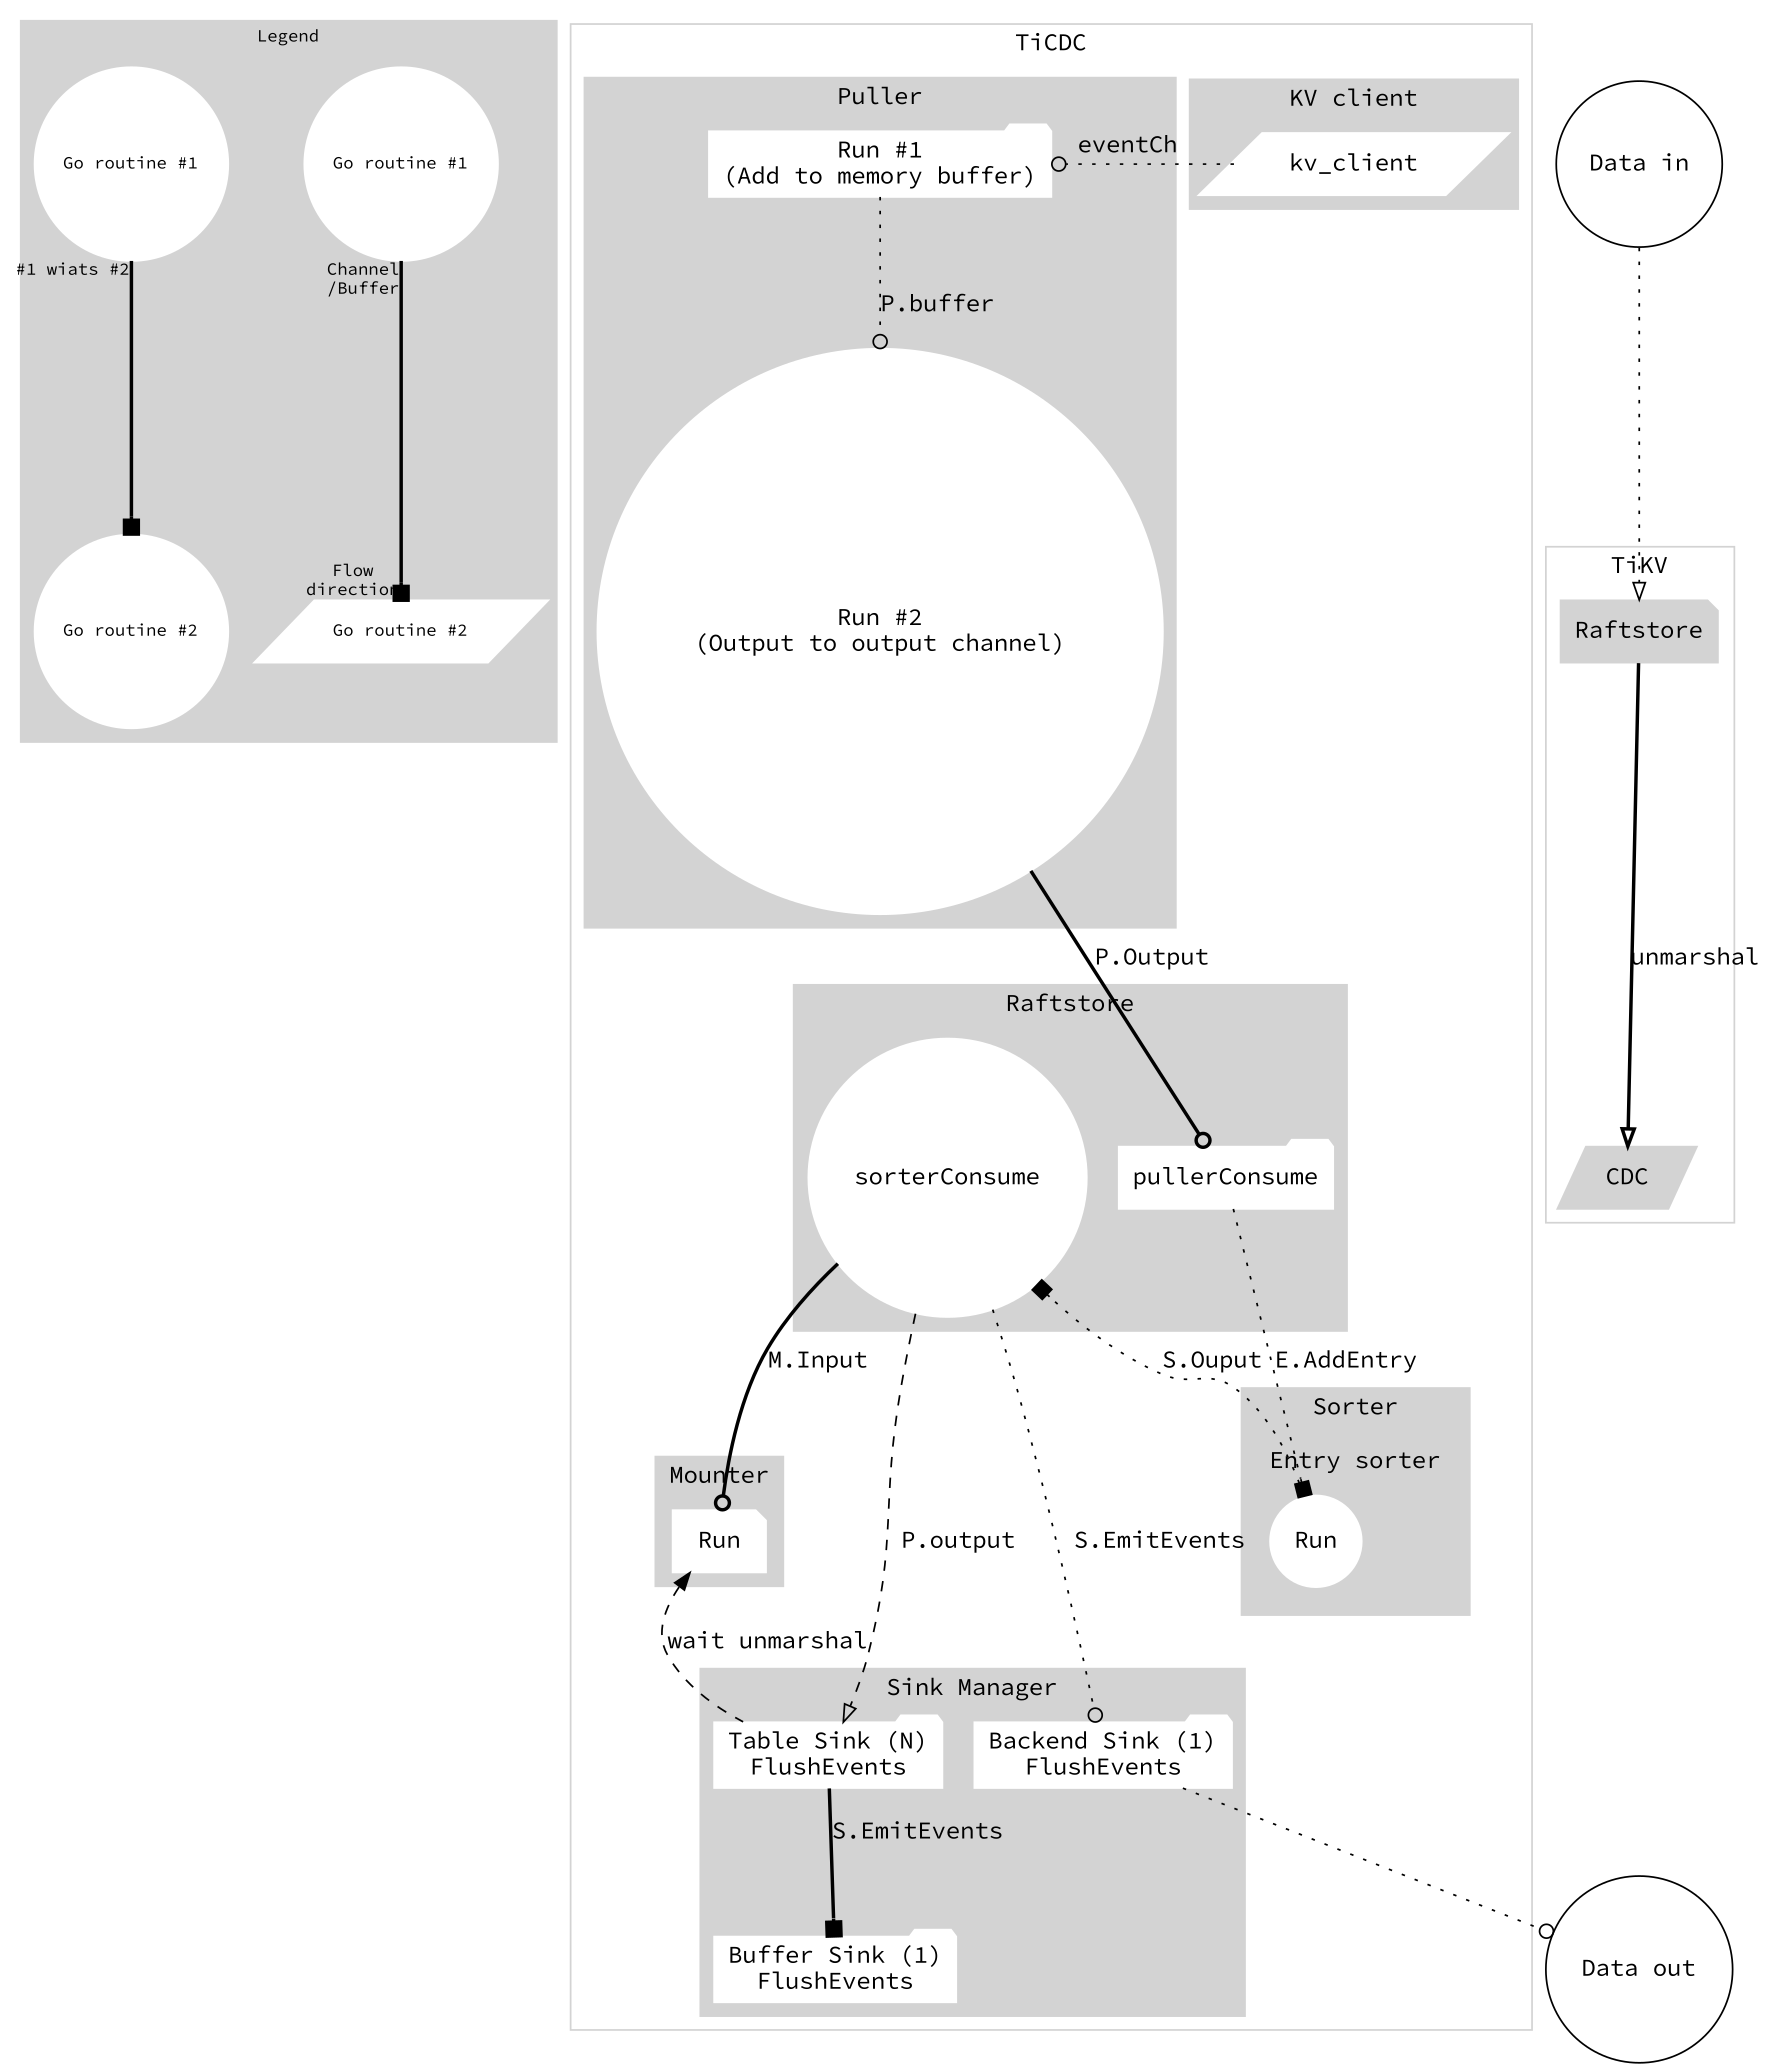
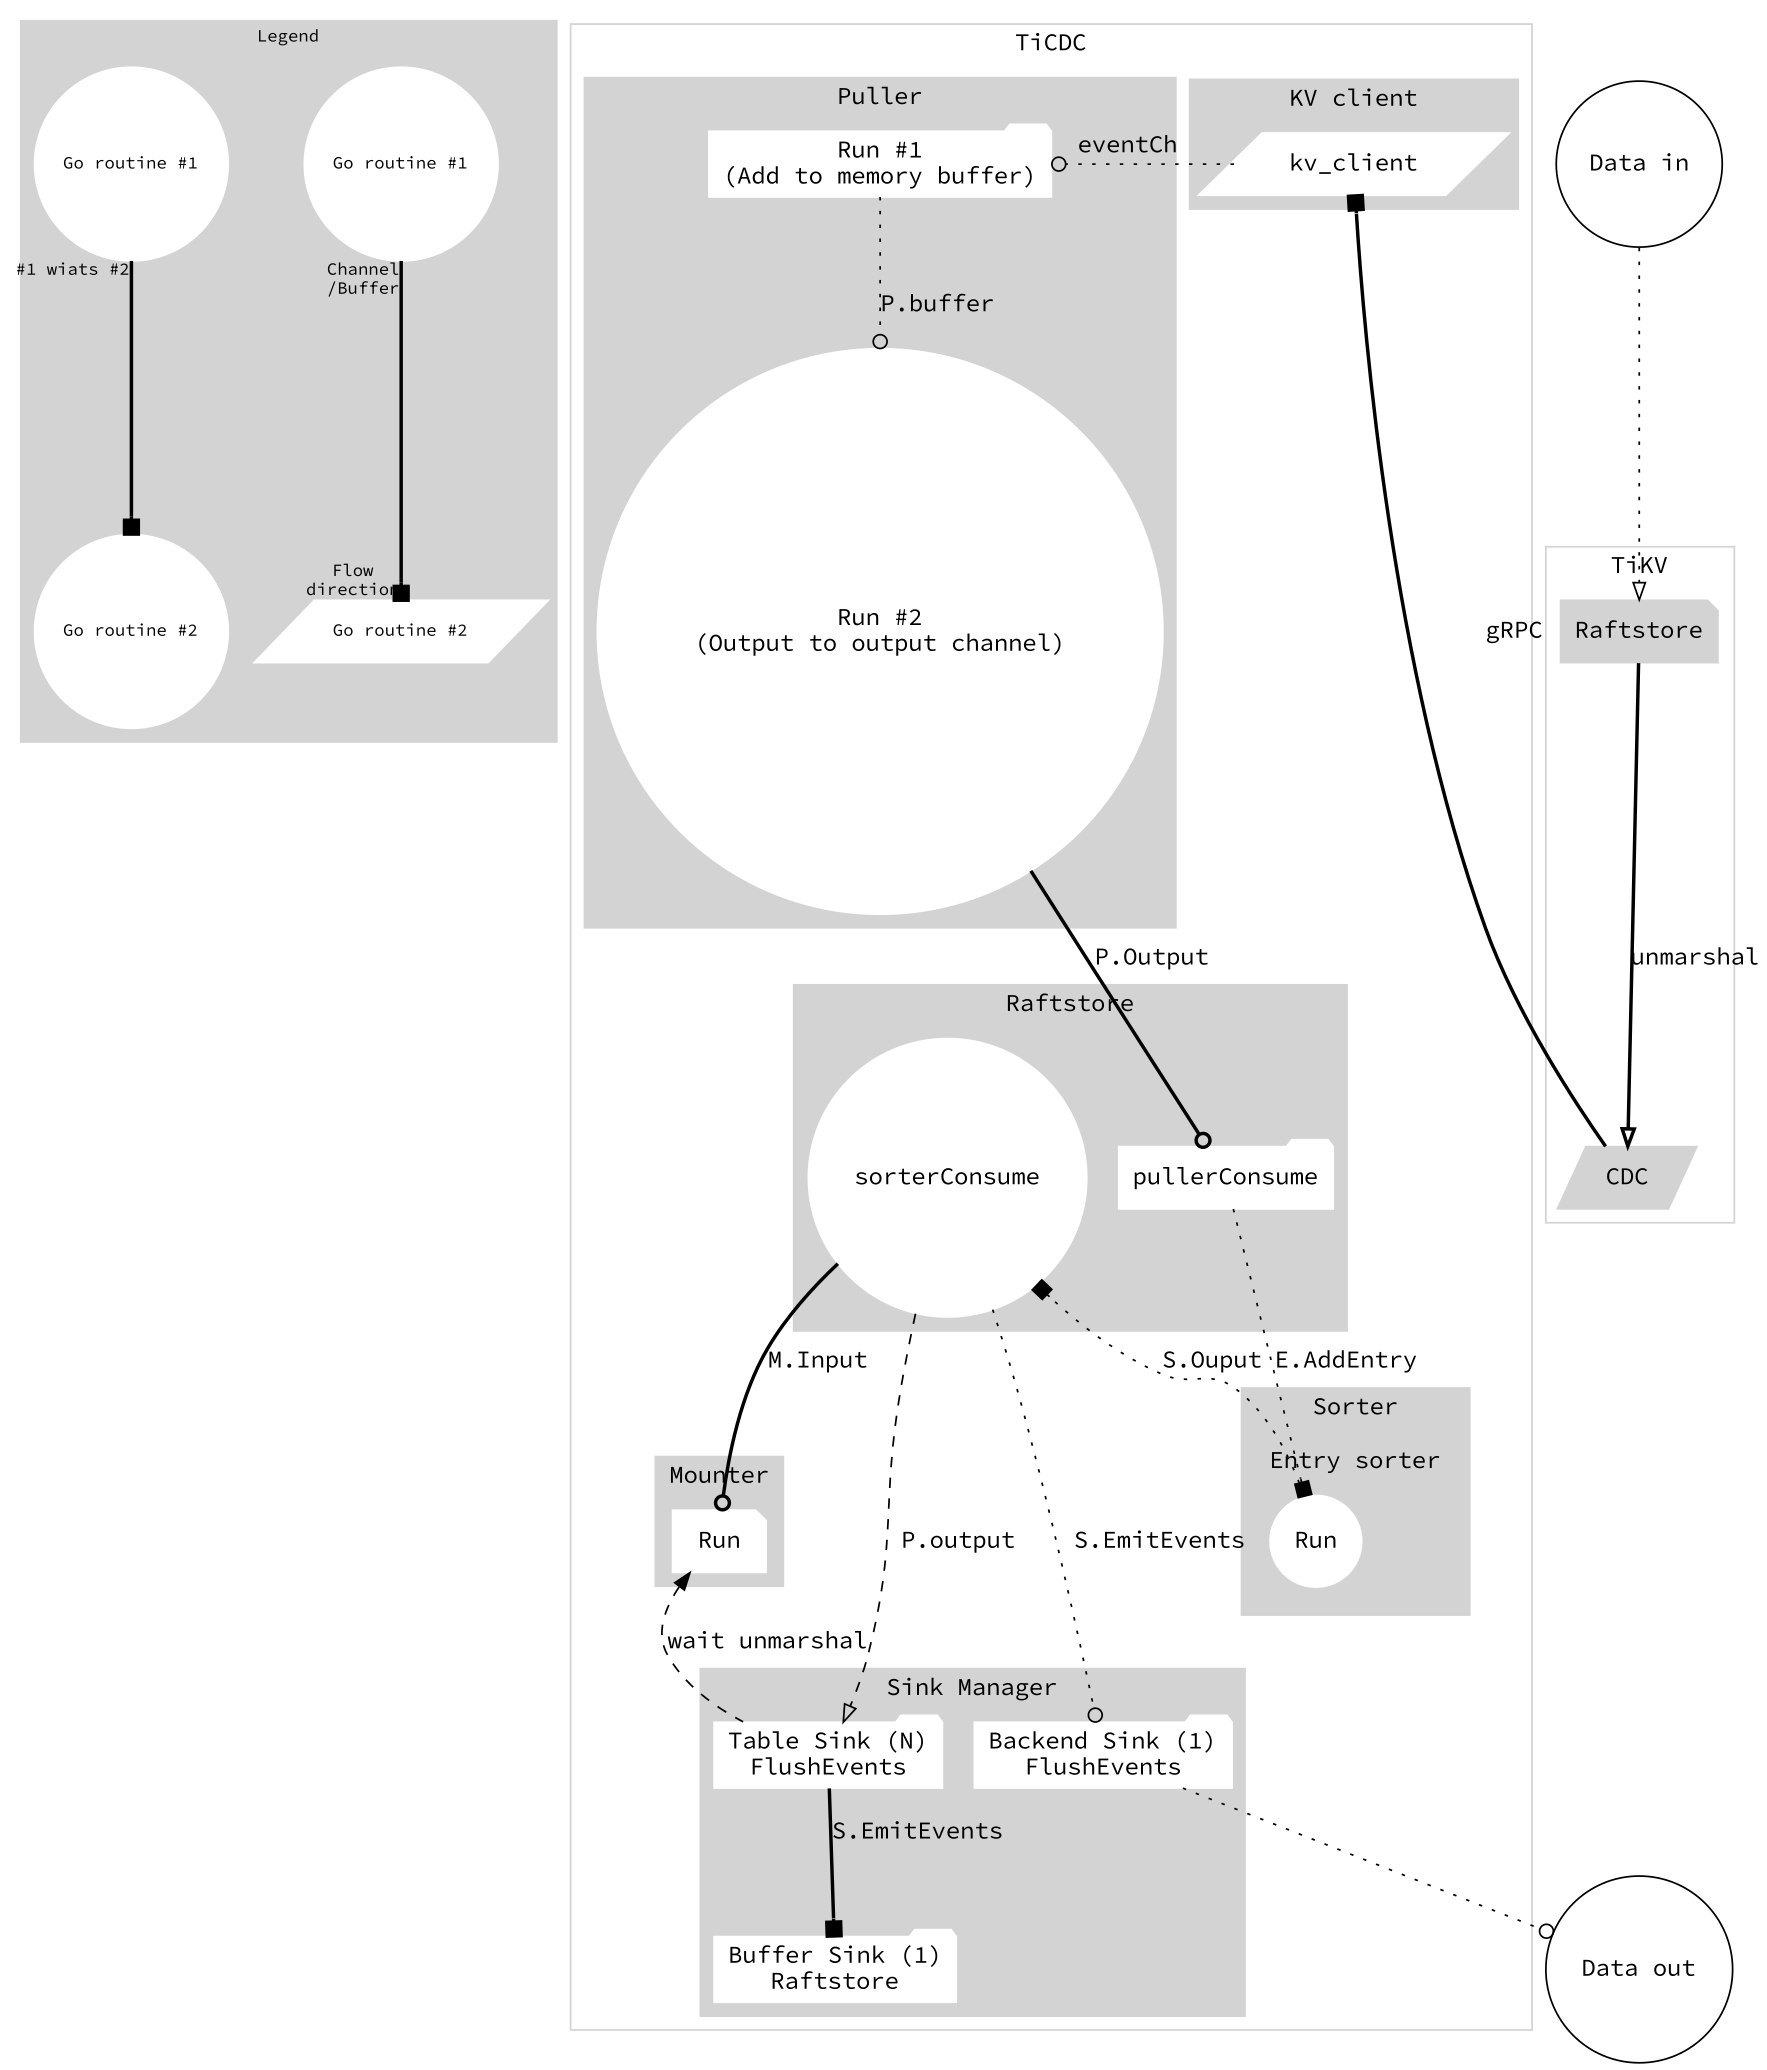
none -> (1422, 698)
(835, 1970) -> (835, 1970)
